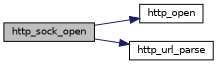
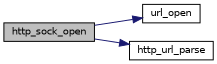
(171, 14) -> (171, 14)
